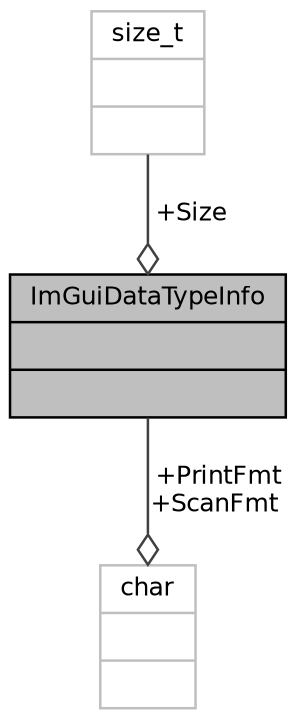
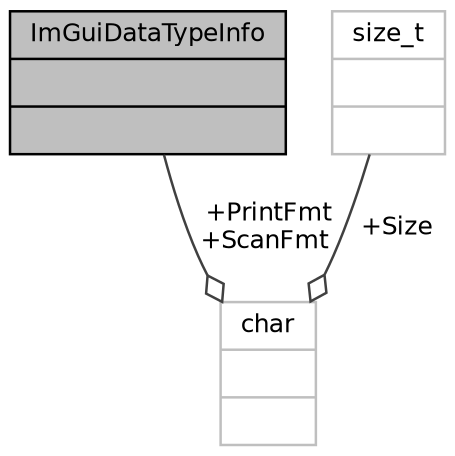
(148, 199) -> (350, 215)
